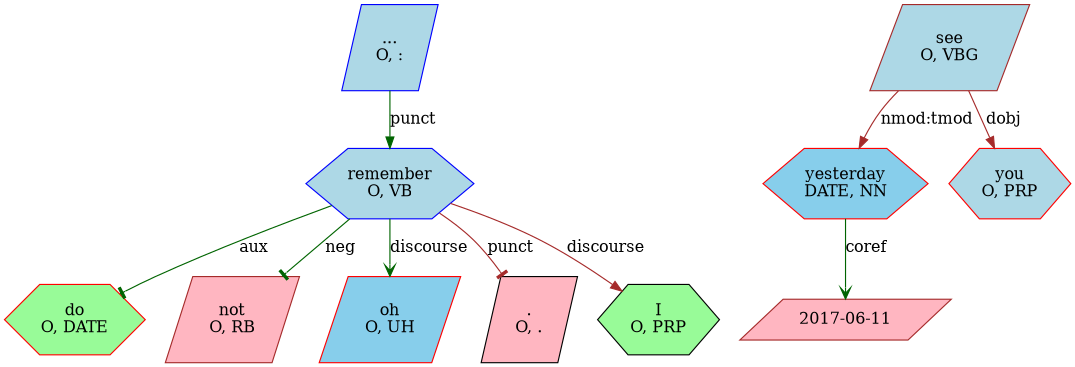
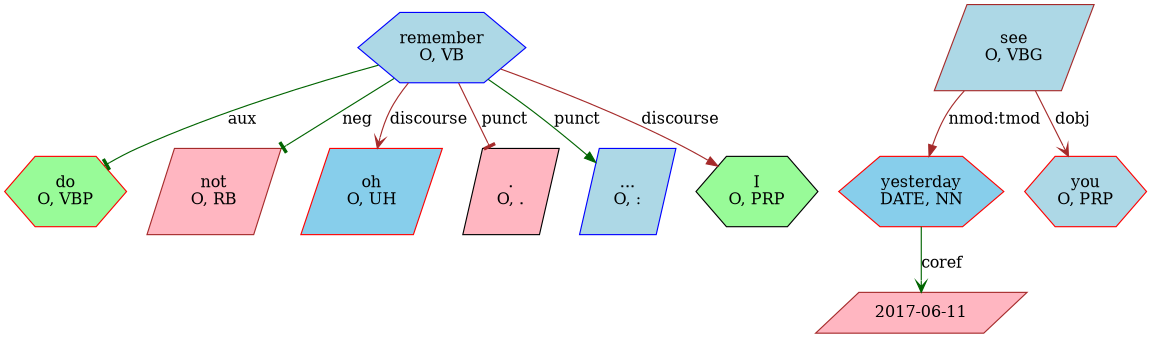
(390, 114) -> (539, 116)
(979, 114) -> (1049, 118)
(390, 242) -> (391, 108)
(75, 320) -> (66, 192)
